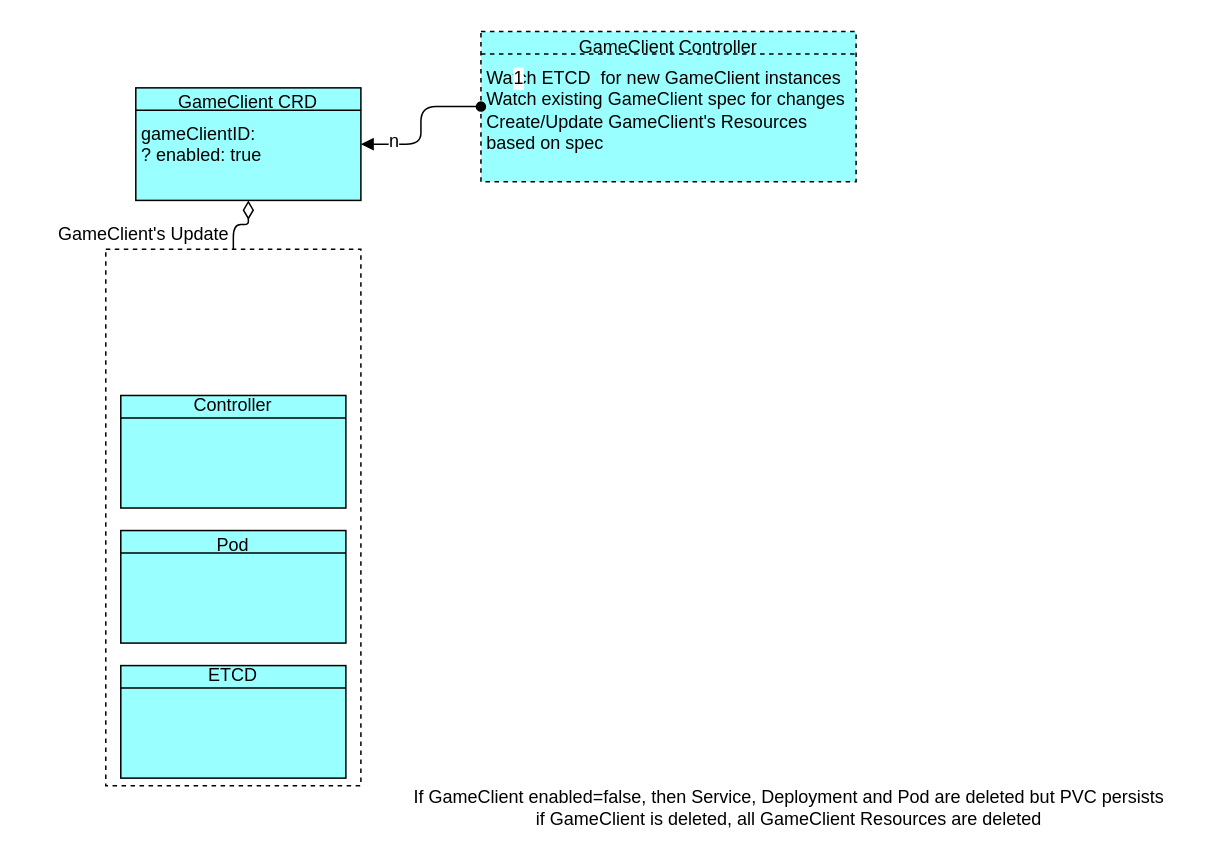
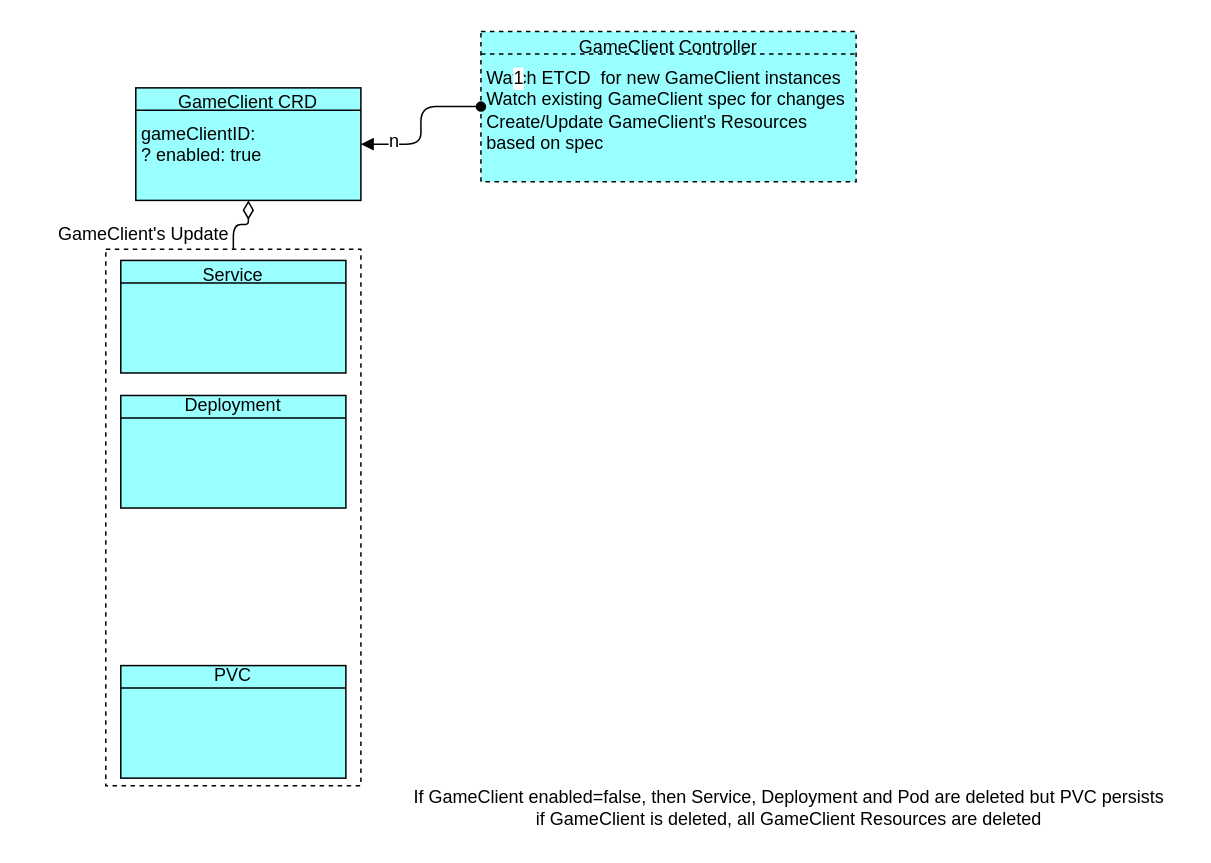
none -> (233, 317)
(233, 395) -> (233, 395)
(233, 587) -> none
(233, 665) -> (233, 665)
